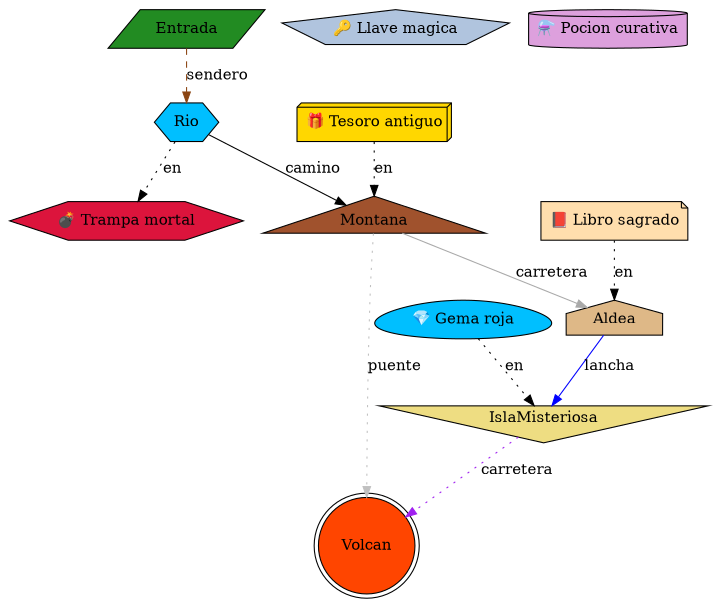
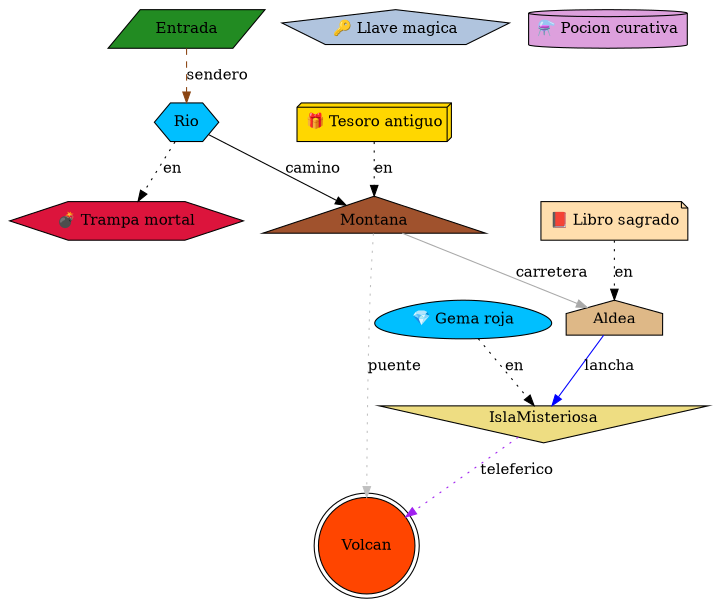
(517, 470) -> (517, 470)
